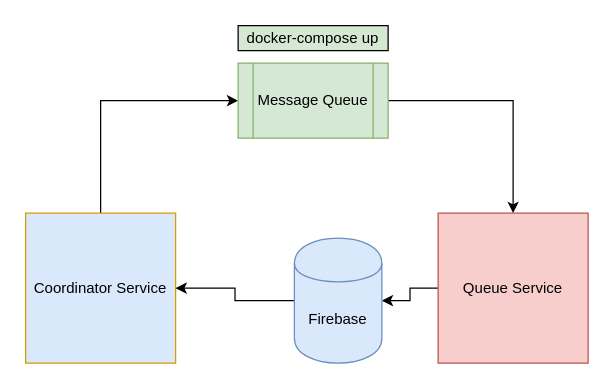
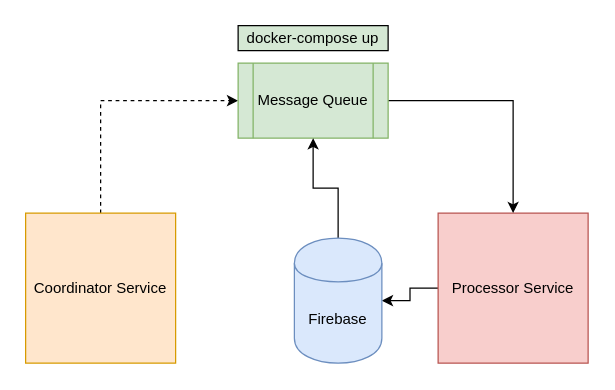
(110, 101) -> (110, 101)
(101, 288) -> (101, 288)
(513, 288) -> (513, 288)
(235, 299) -> (330, 188)
